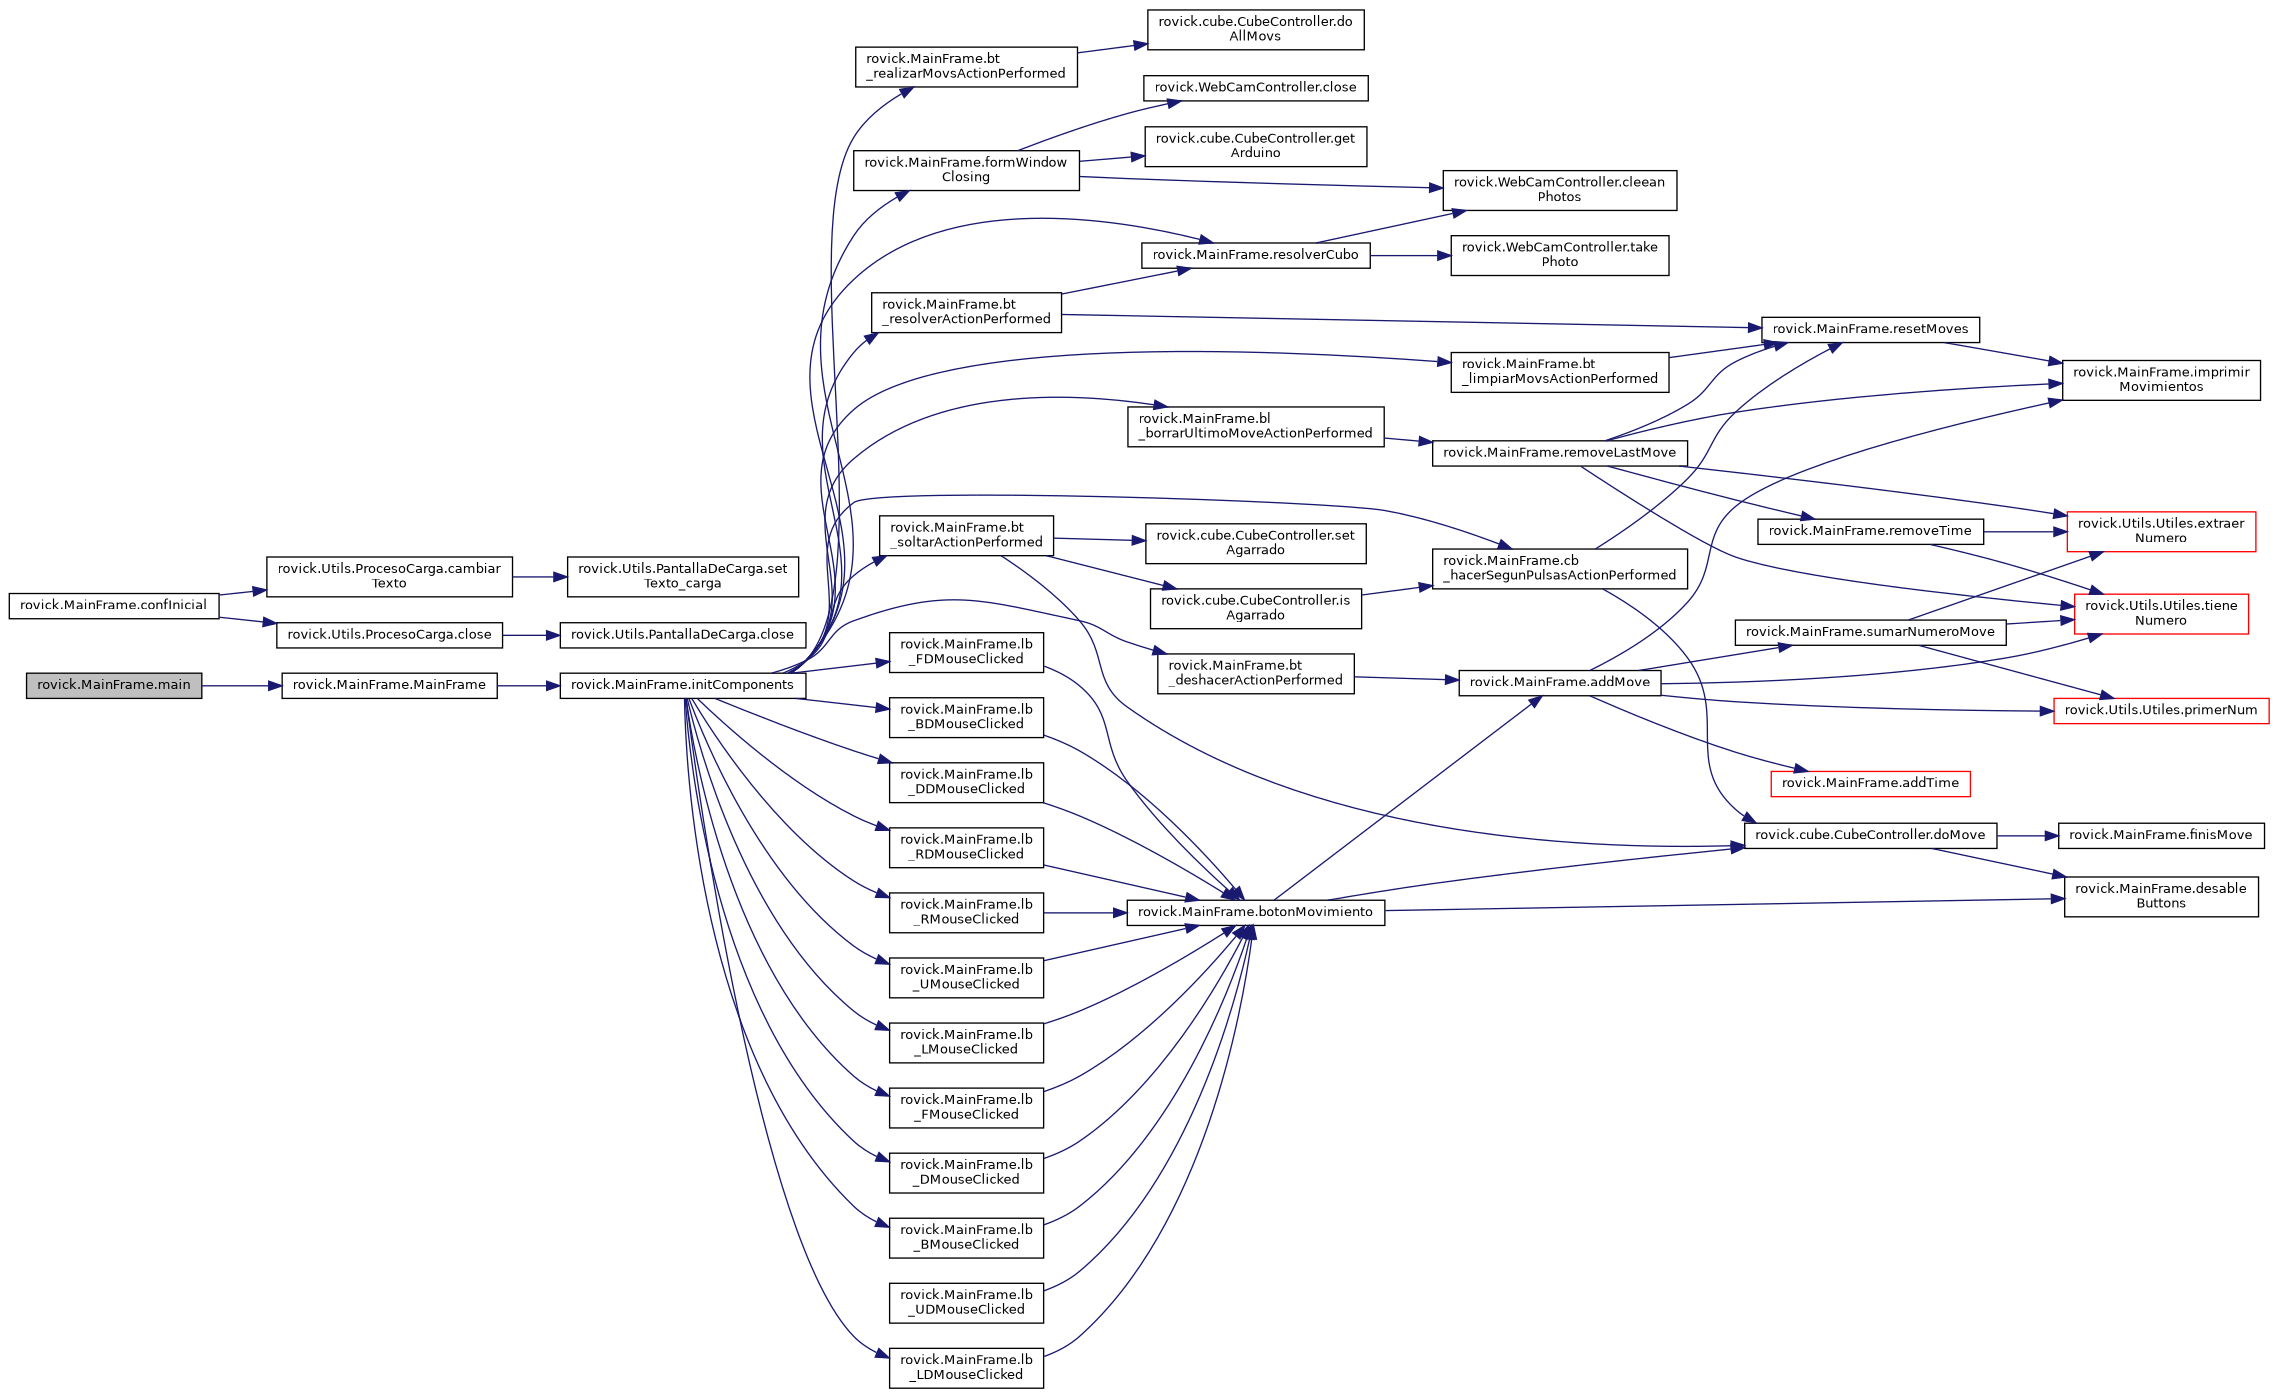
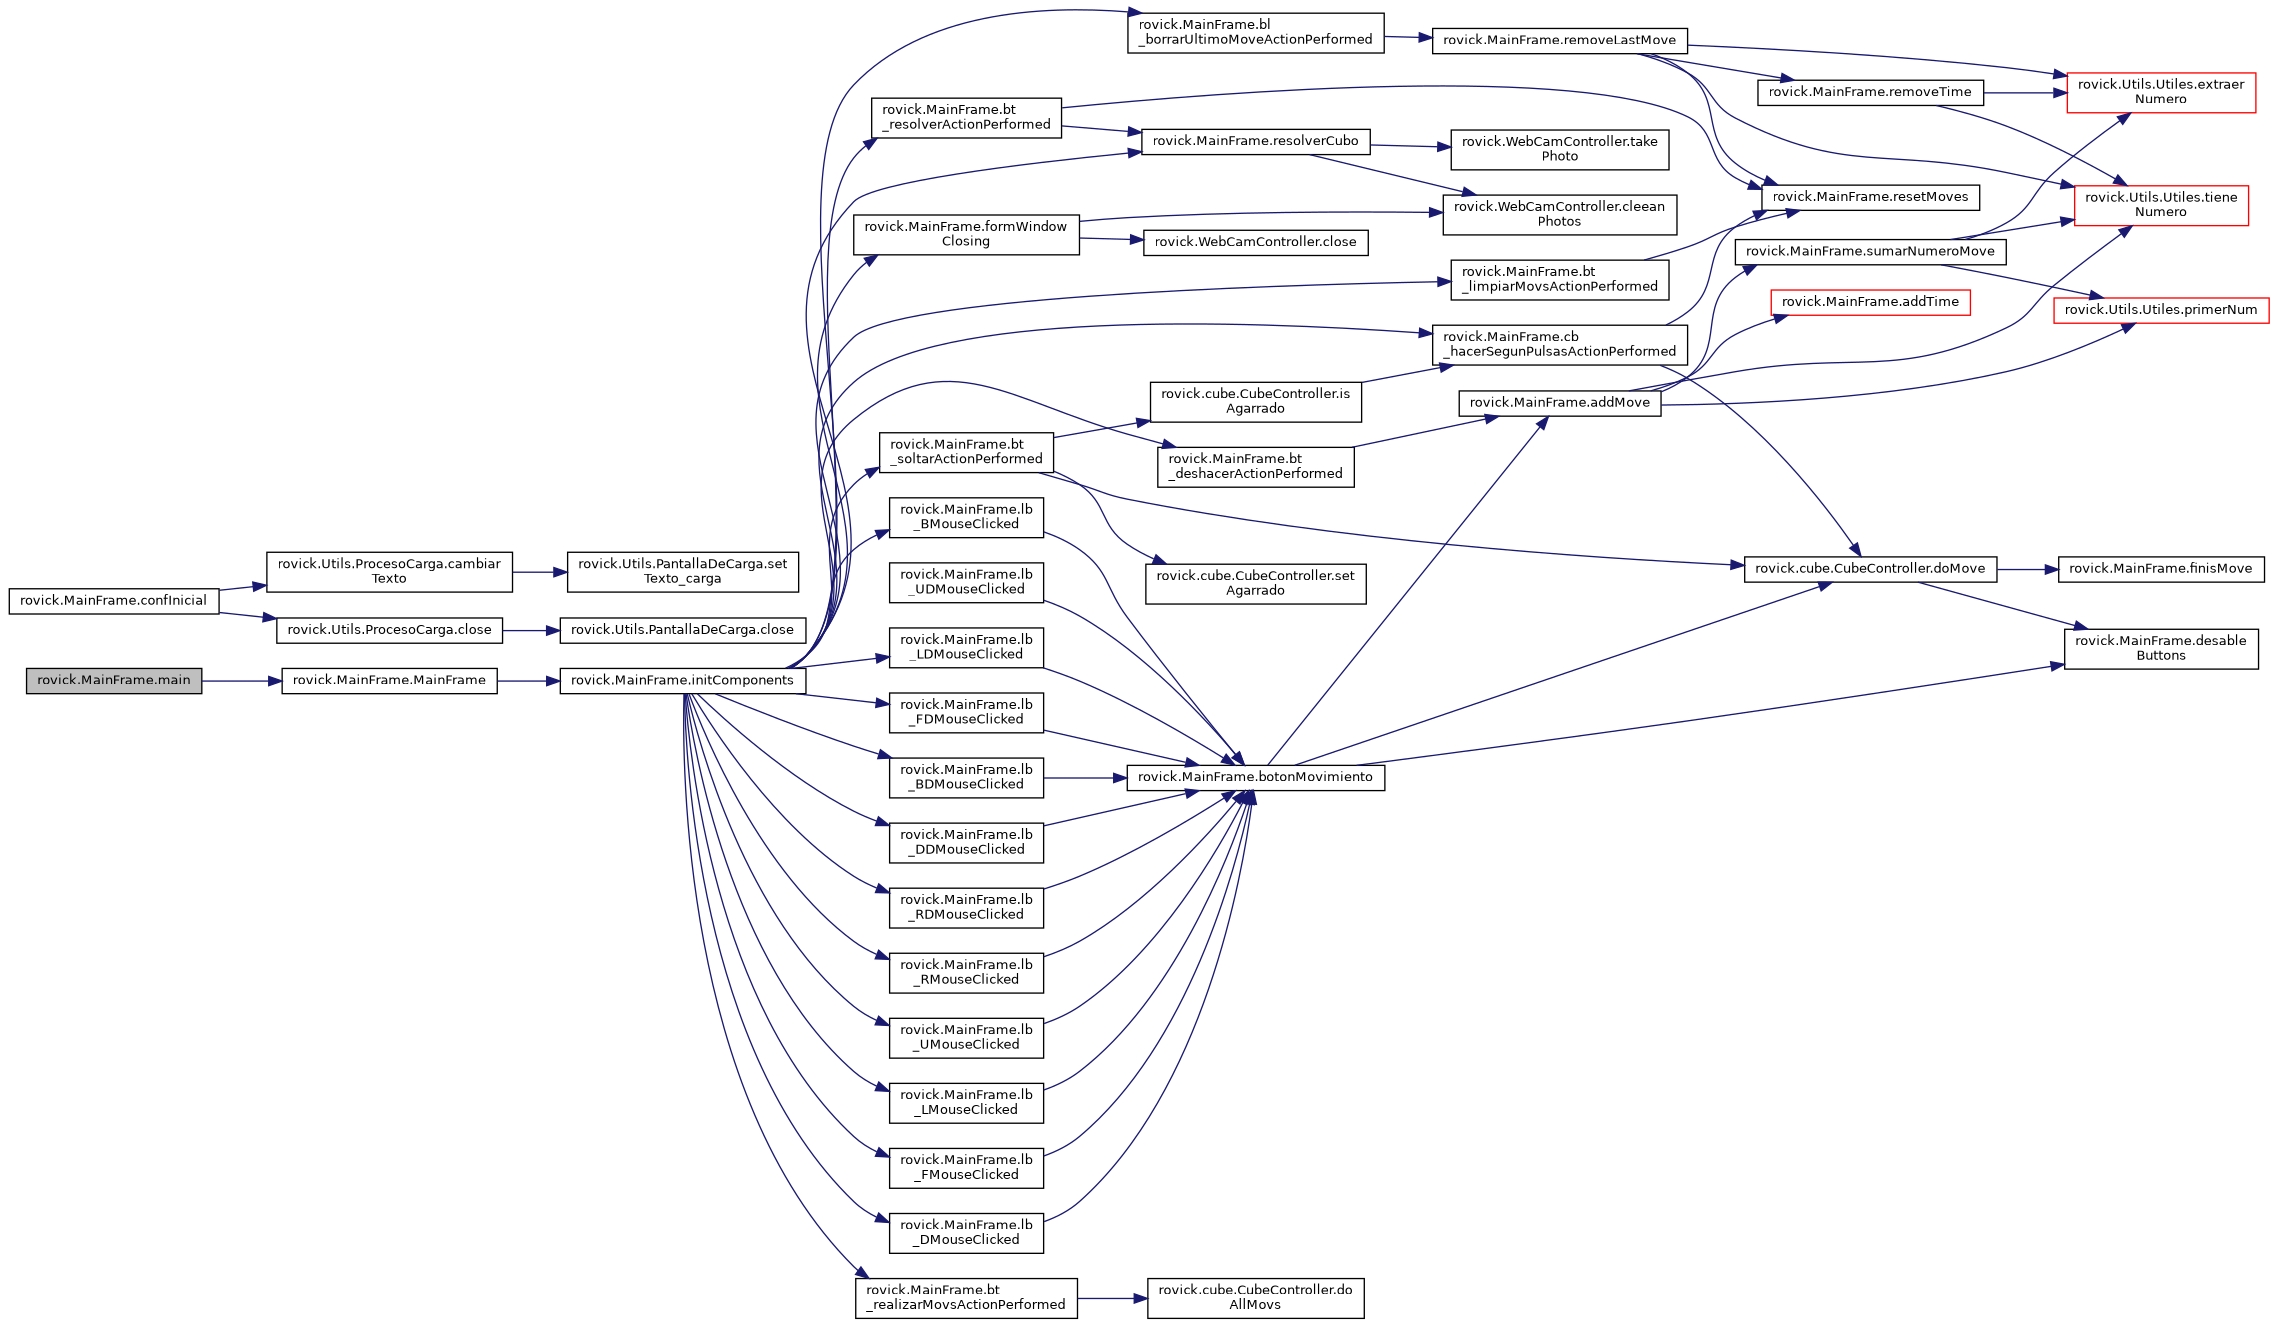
(1256, 147) -> none
(2162, 380) -> none
